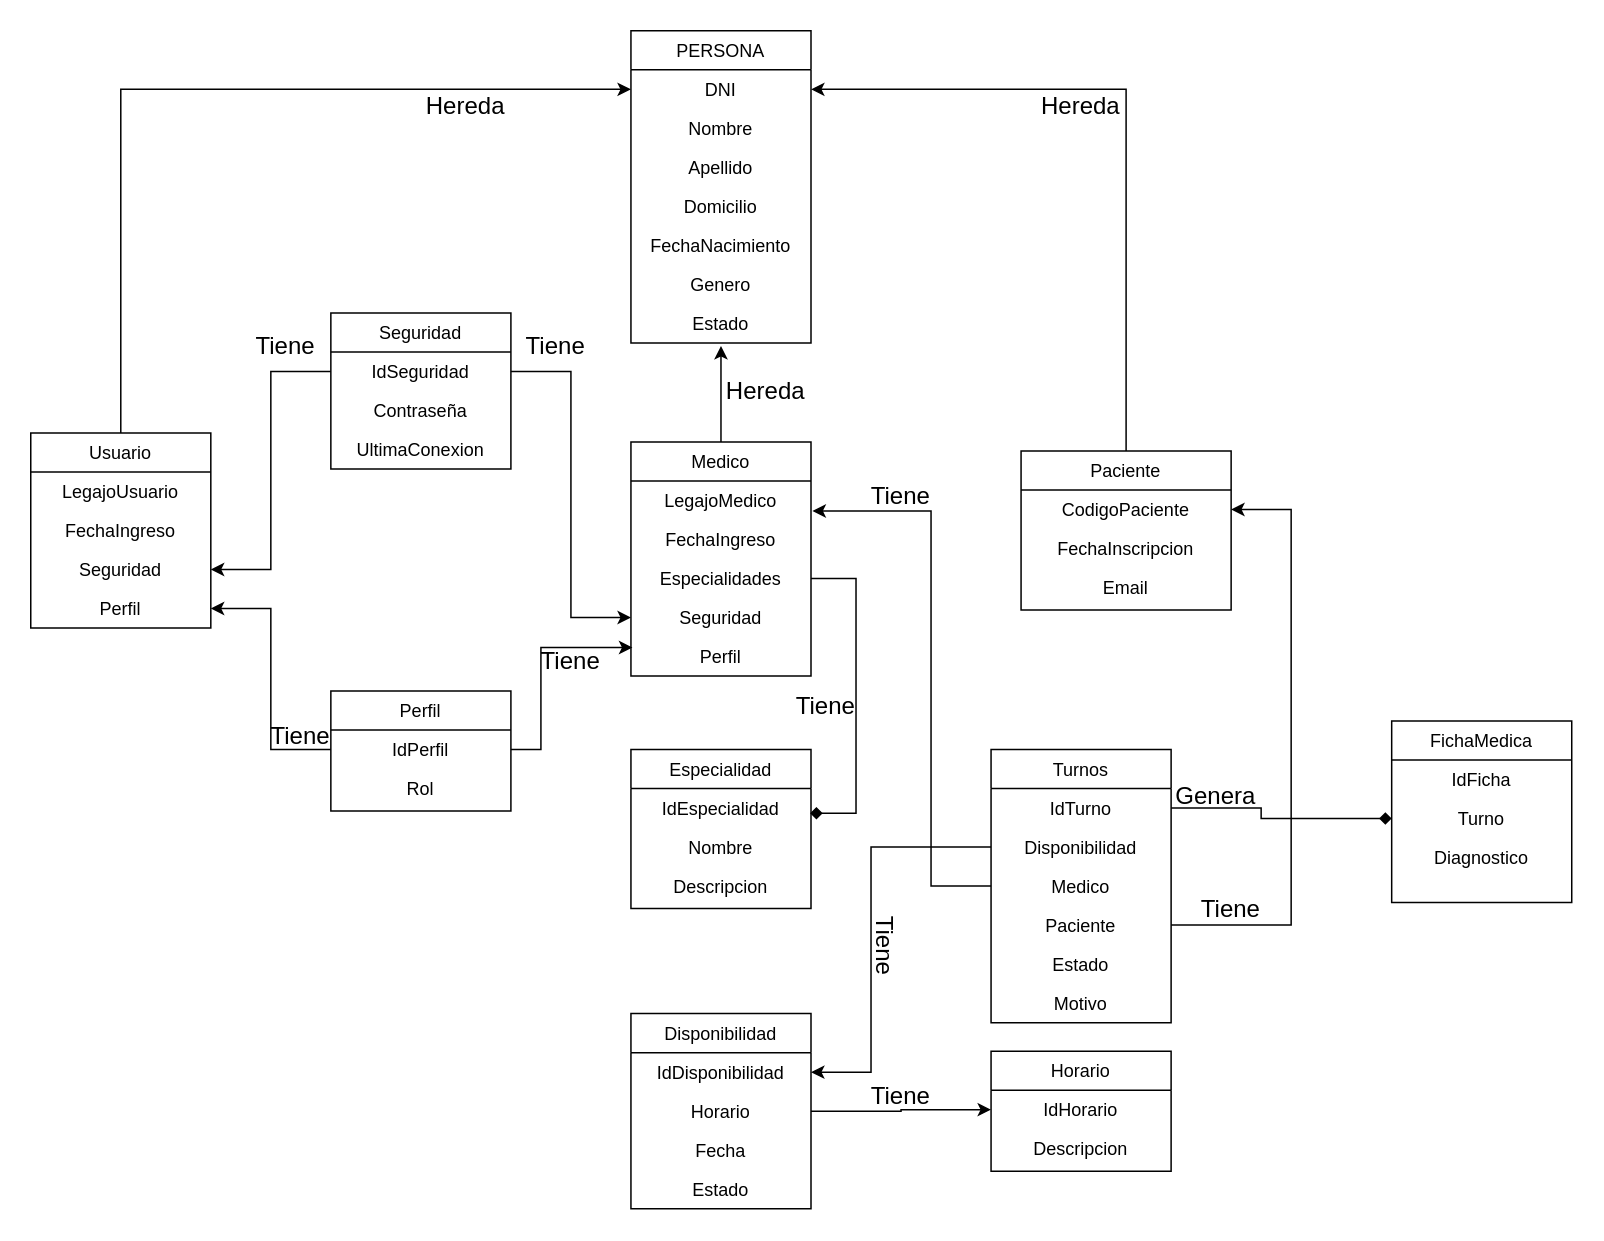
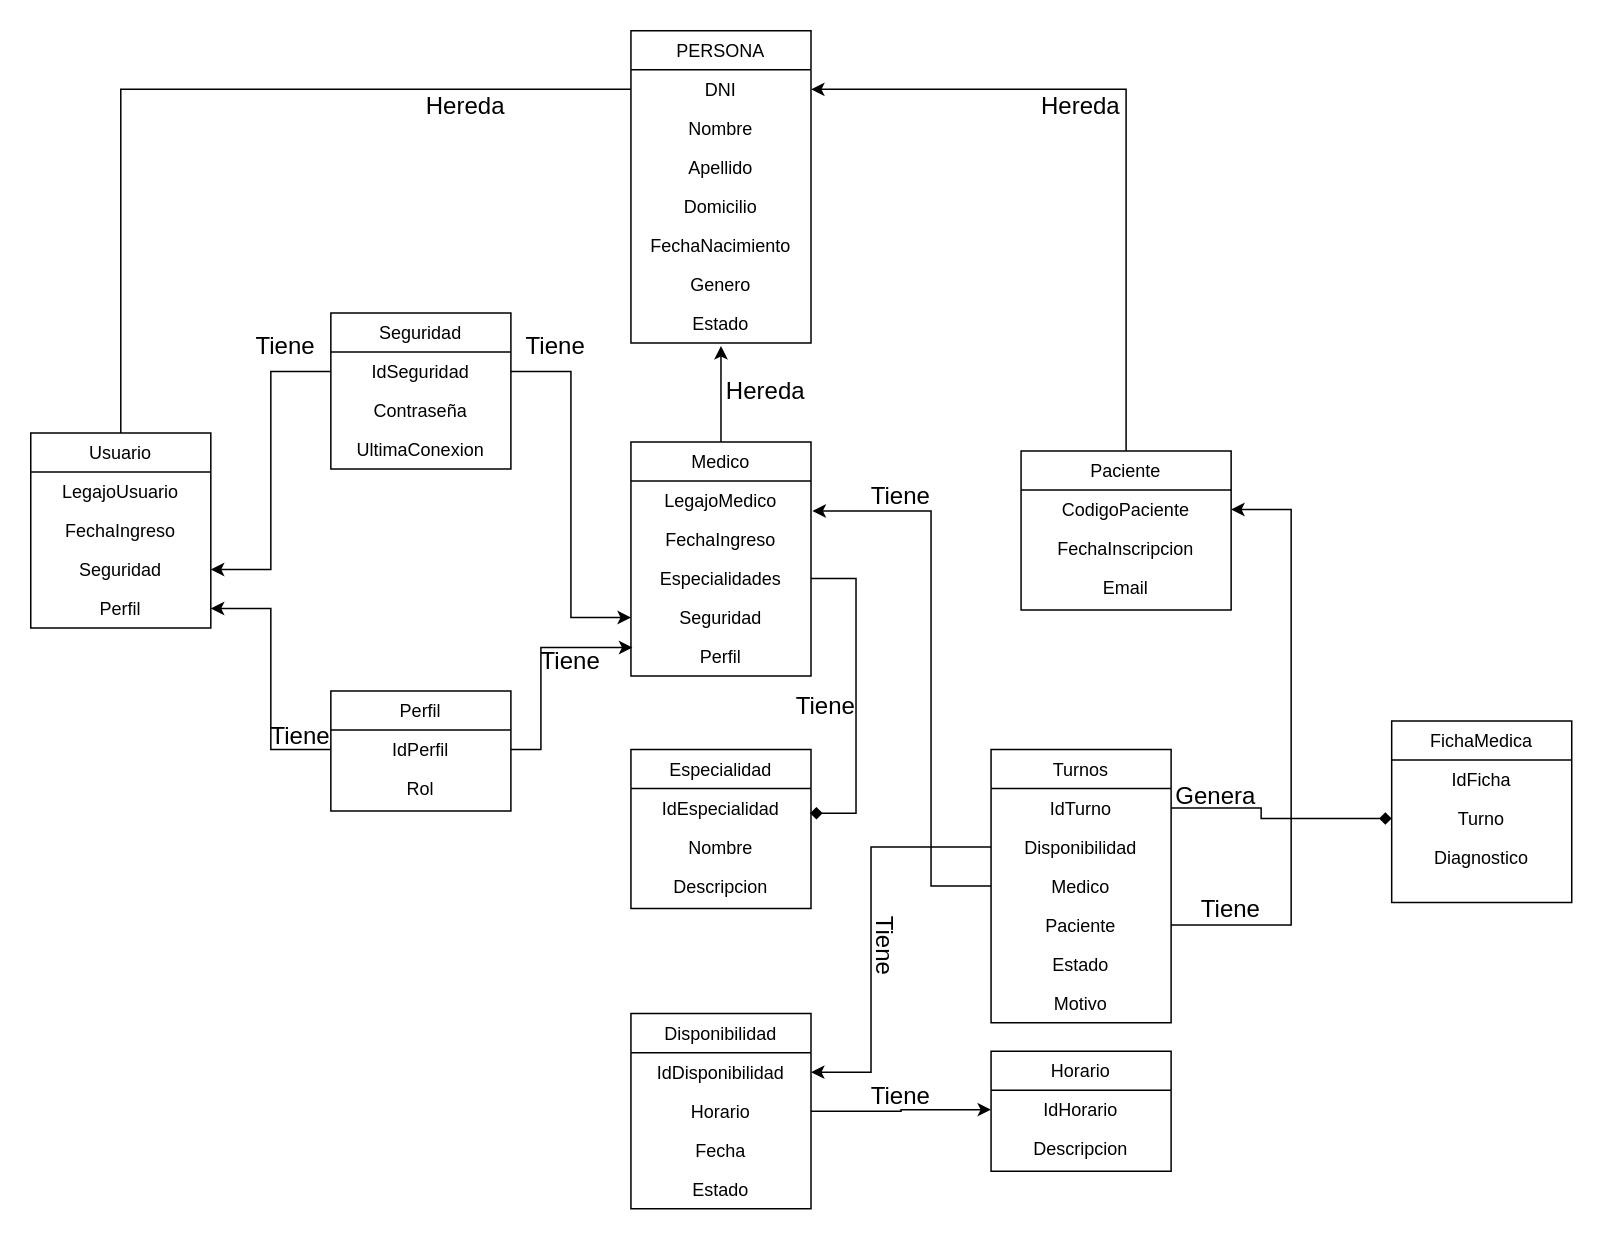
(619, 89) -> (622, 89)
